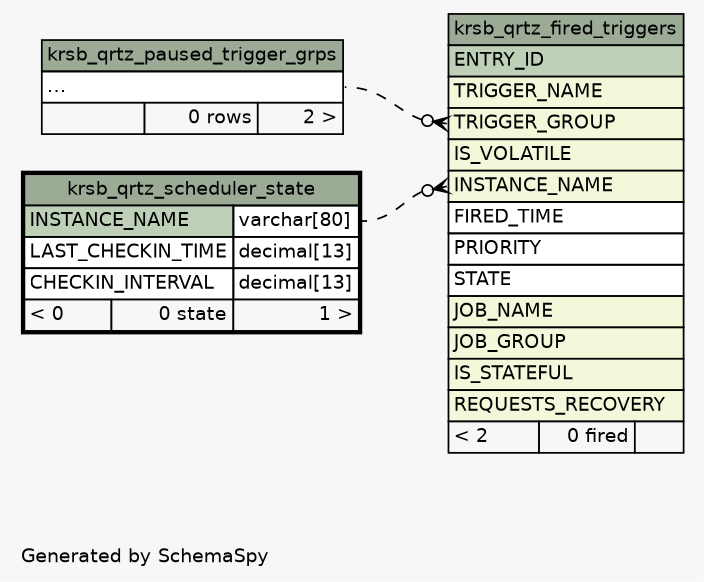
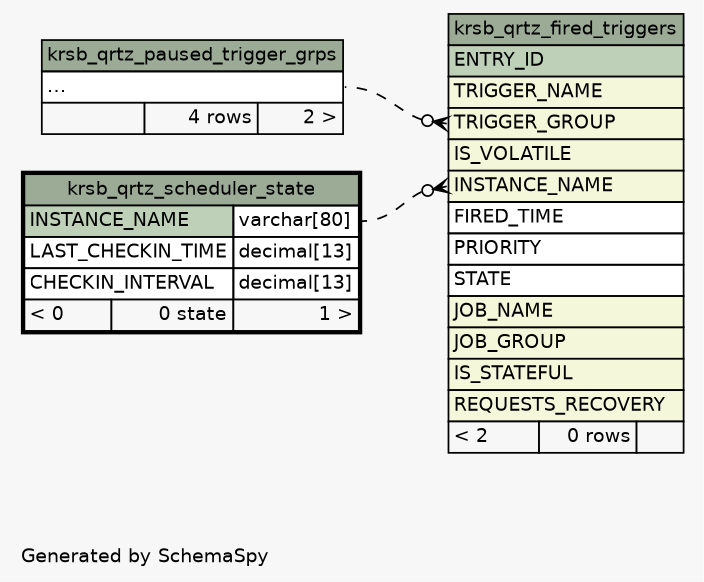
(220, 118) -> (220, 118)
(598, 436) -> (599, 436)
